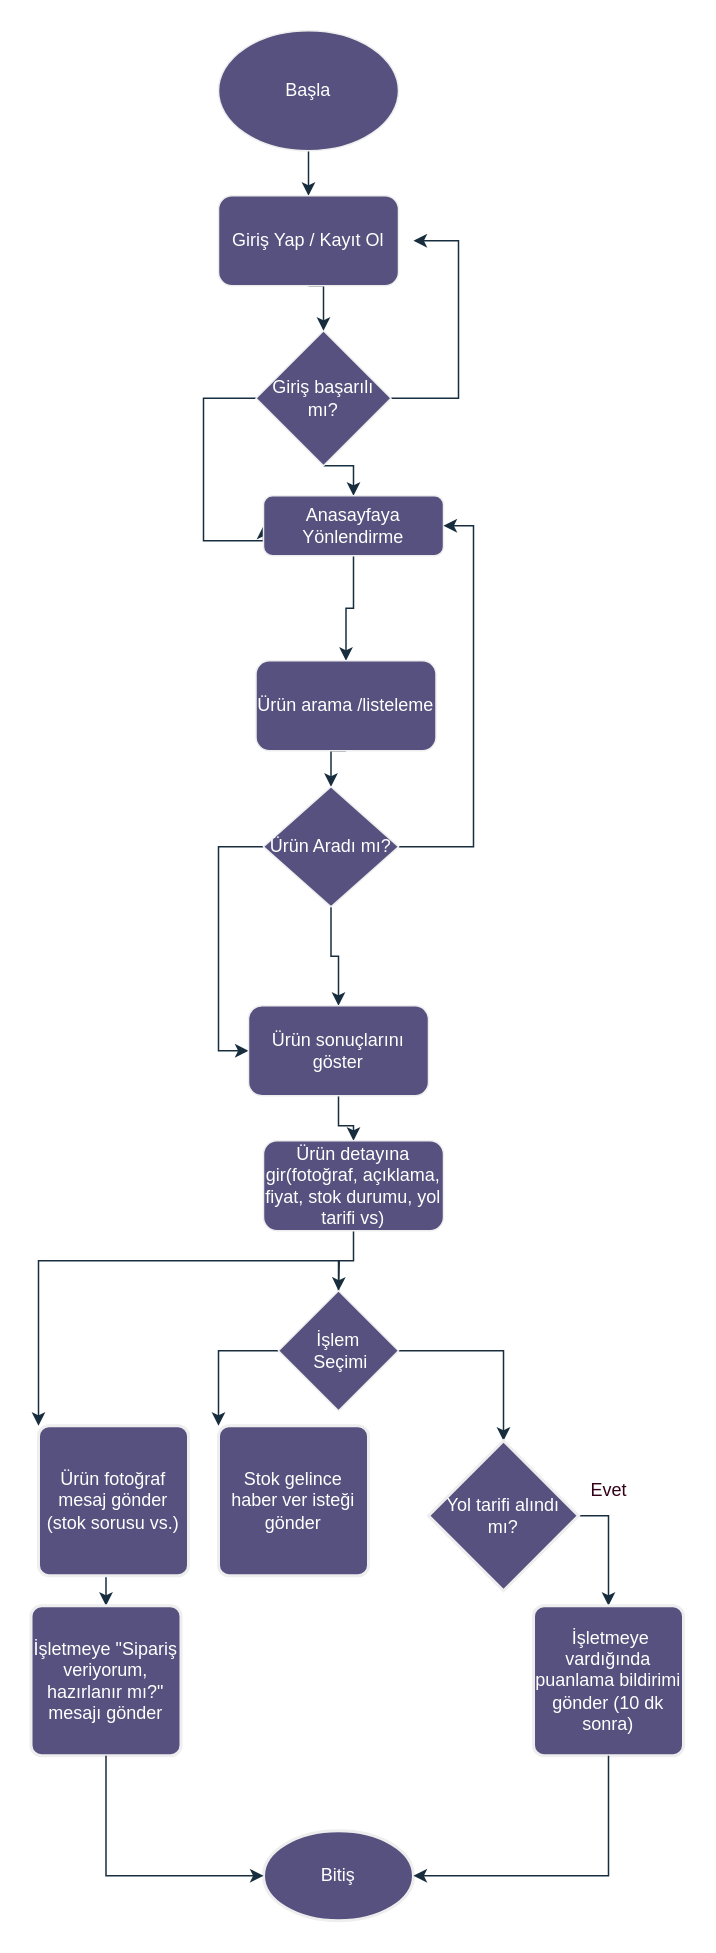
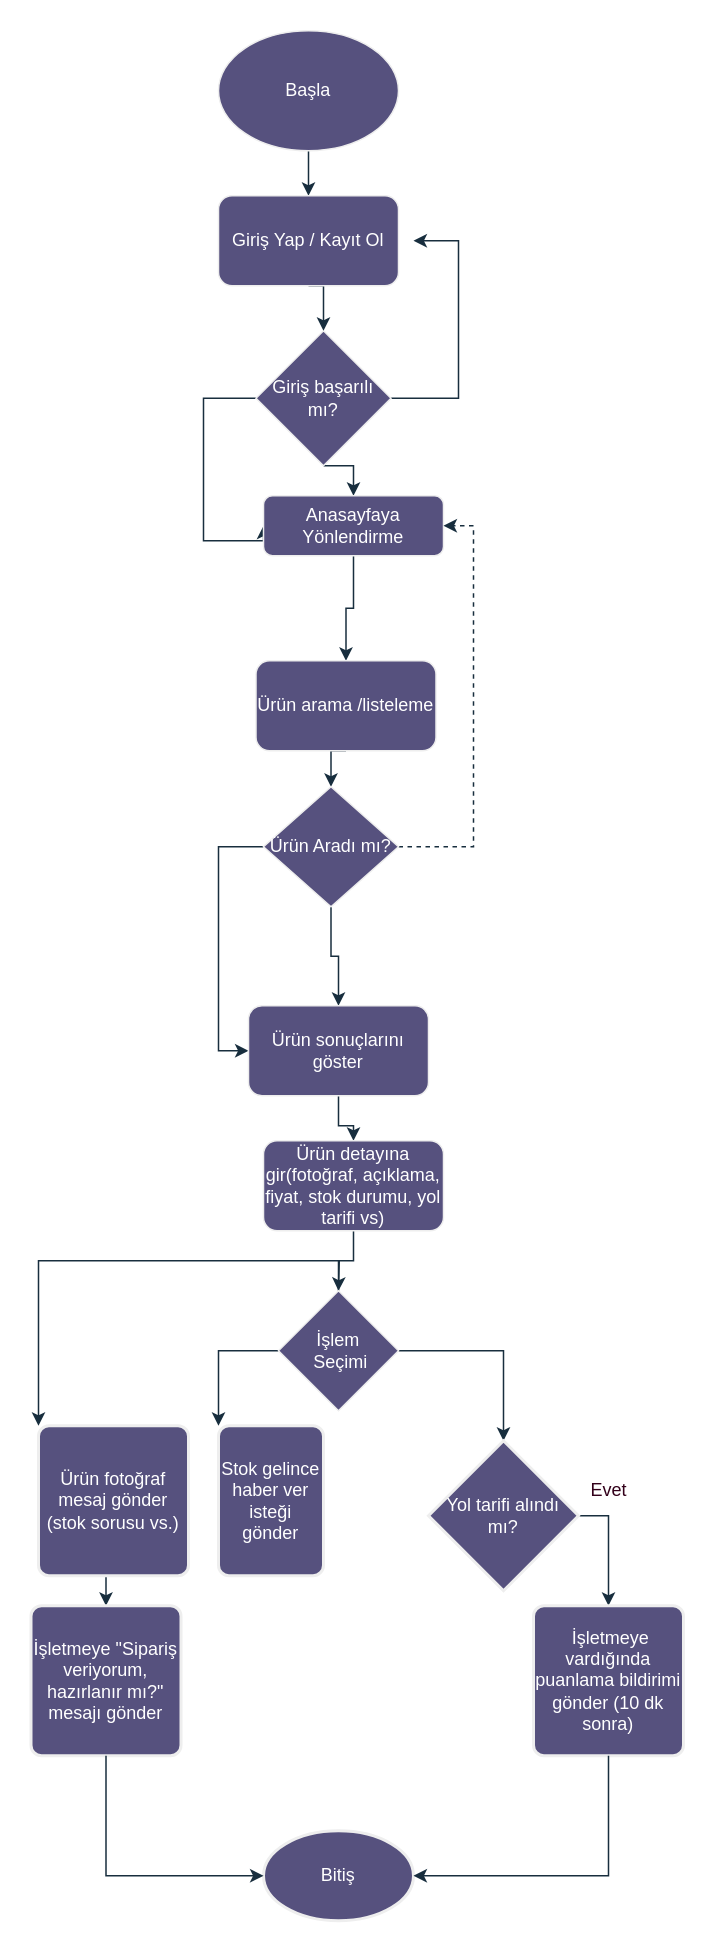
(473, 713) -> (473, 713)
(293, 1501) -> (271, 1501)
